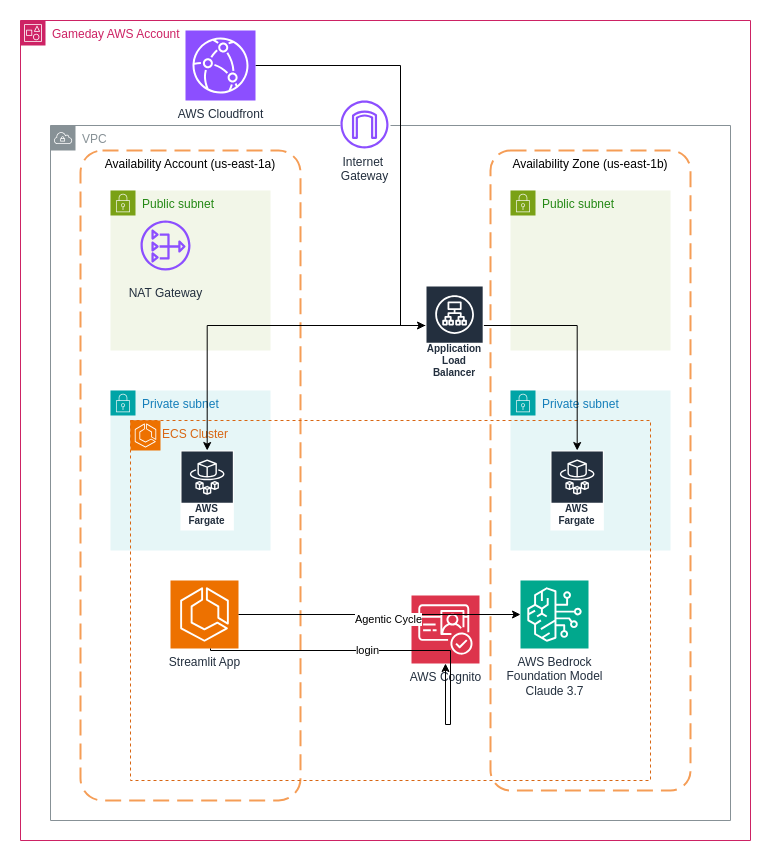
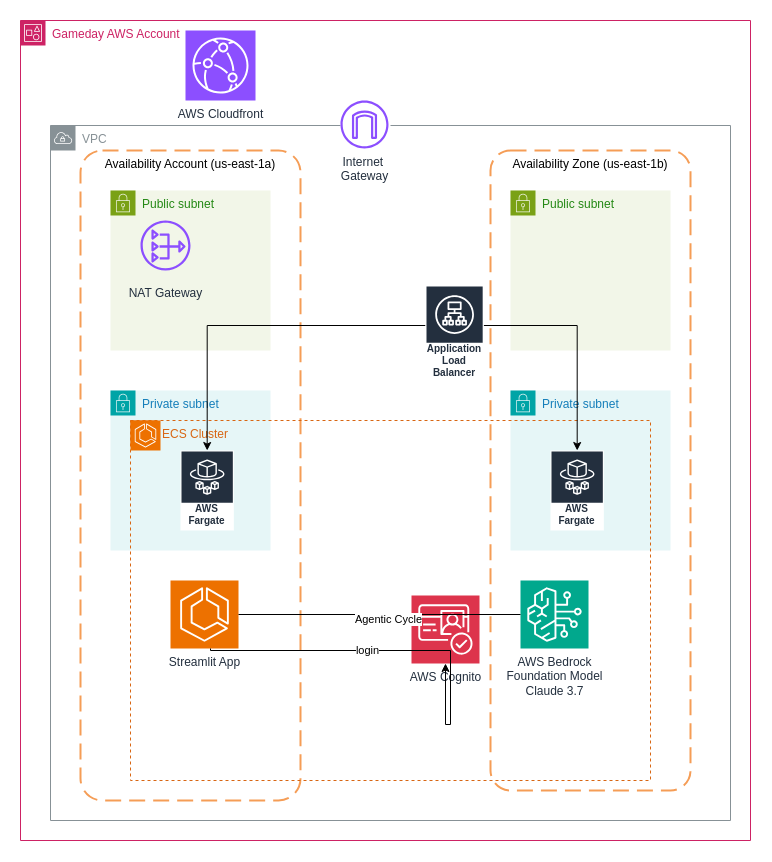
(401, 122) -> none
(512, 615) -> (515, 615)
